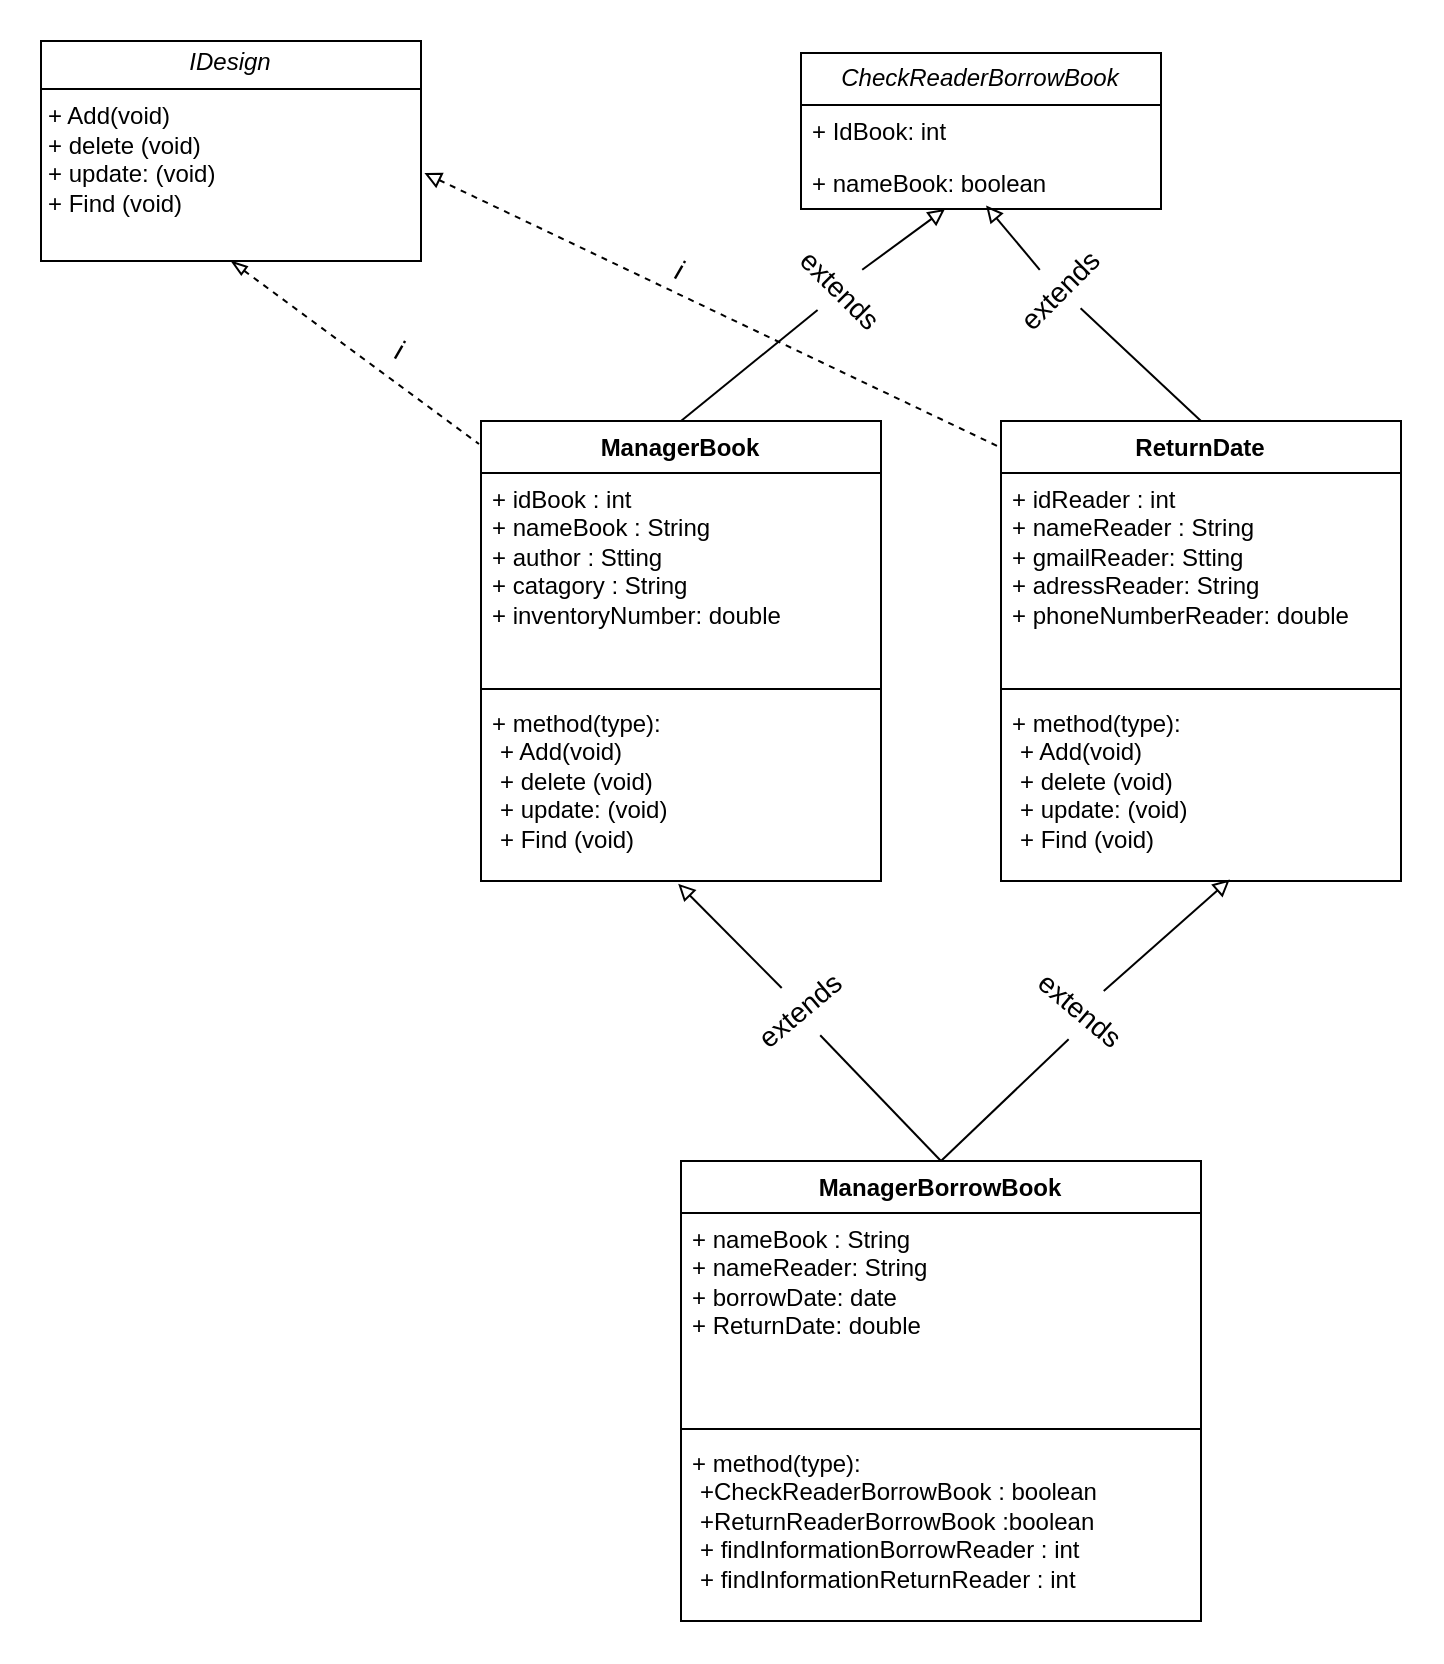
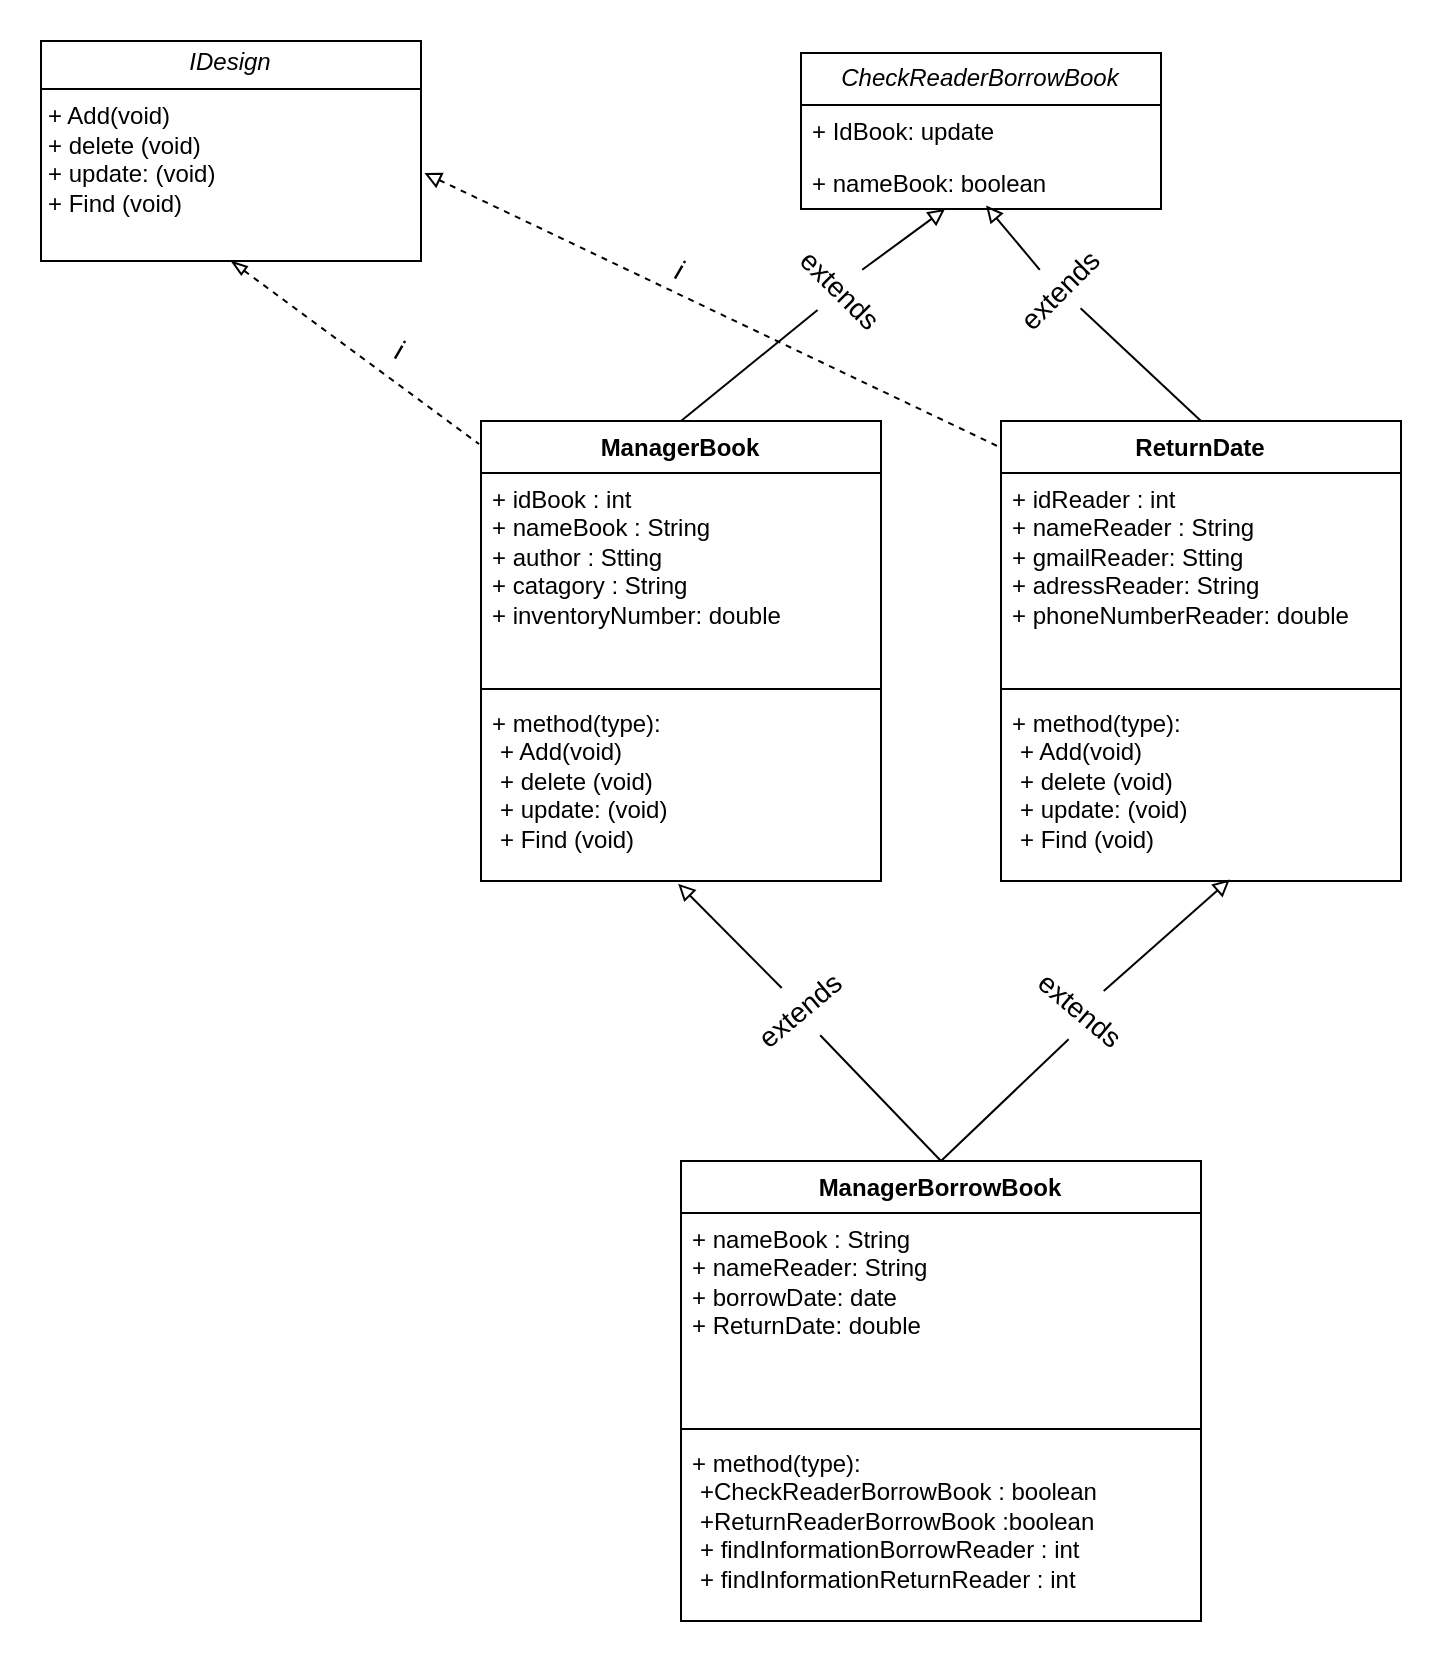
(888, 133) -> (911, 133)
